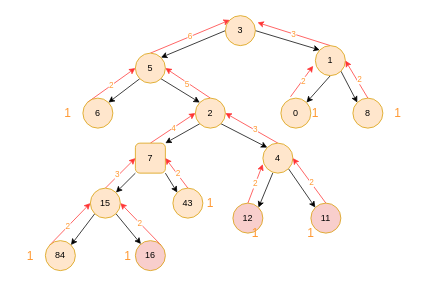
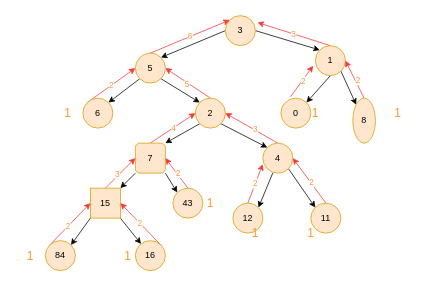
(368, 113) -> (364, 120)
(105, 203) -> (105, 203)
(248, 218) -> (248, 218)
(326, 218) -> (326, 218)
(150, 255) -> (150, 255)
